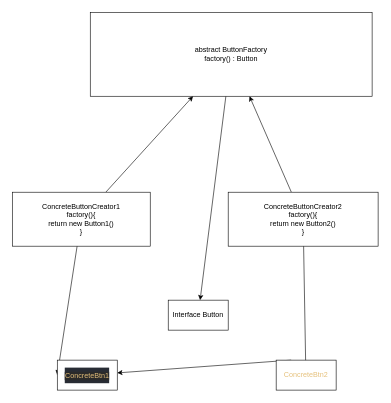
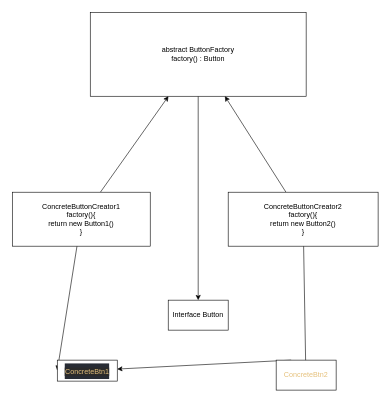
(231, 54) -> (198, 54)
(87, 375) -> (87, 371)
